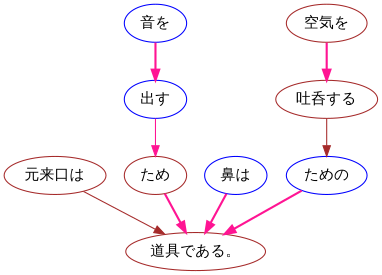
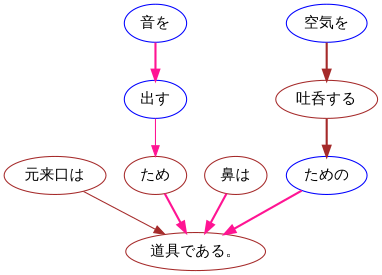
(327, 23) -> (327, 23)
(327, 56) -> (327, 56)
(327, 132) -> (327, 132)
(236, 175) -> (236, 175)
